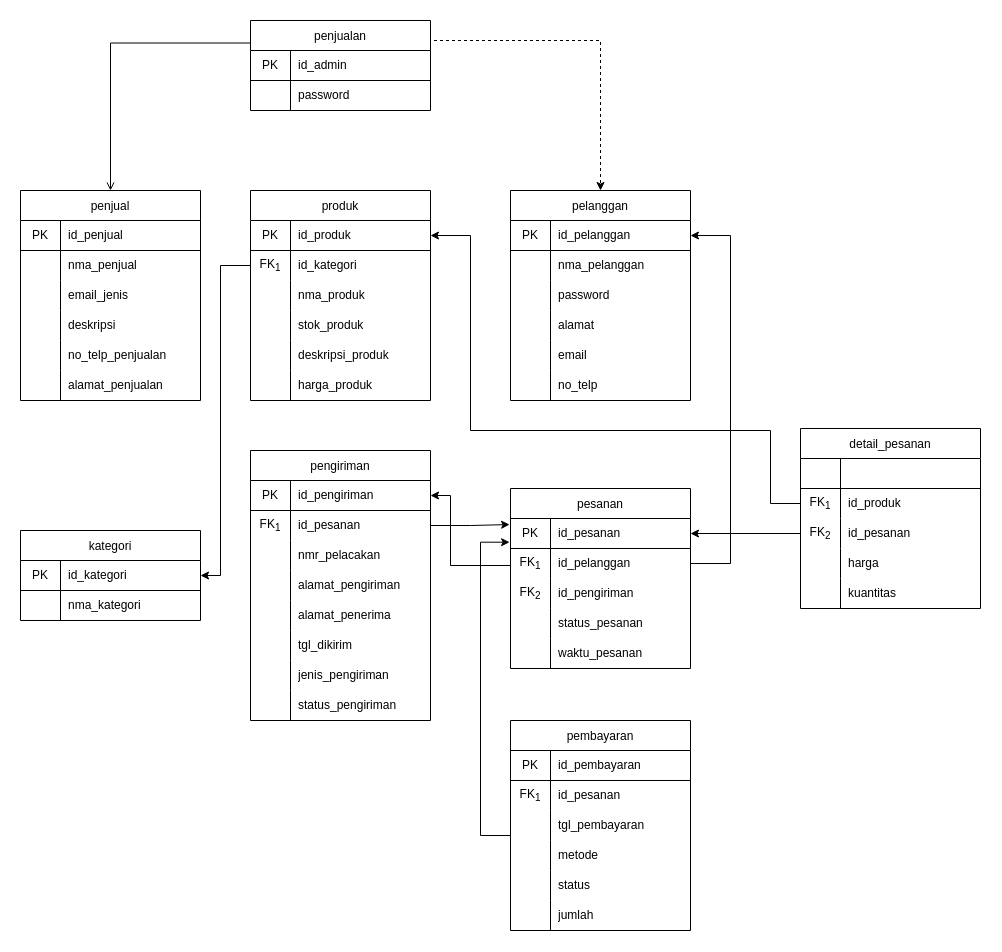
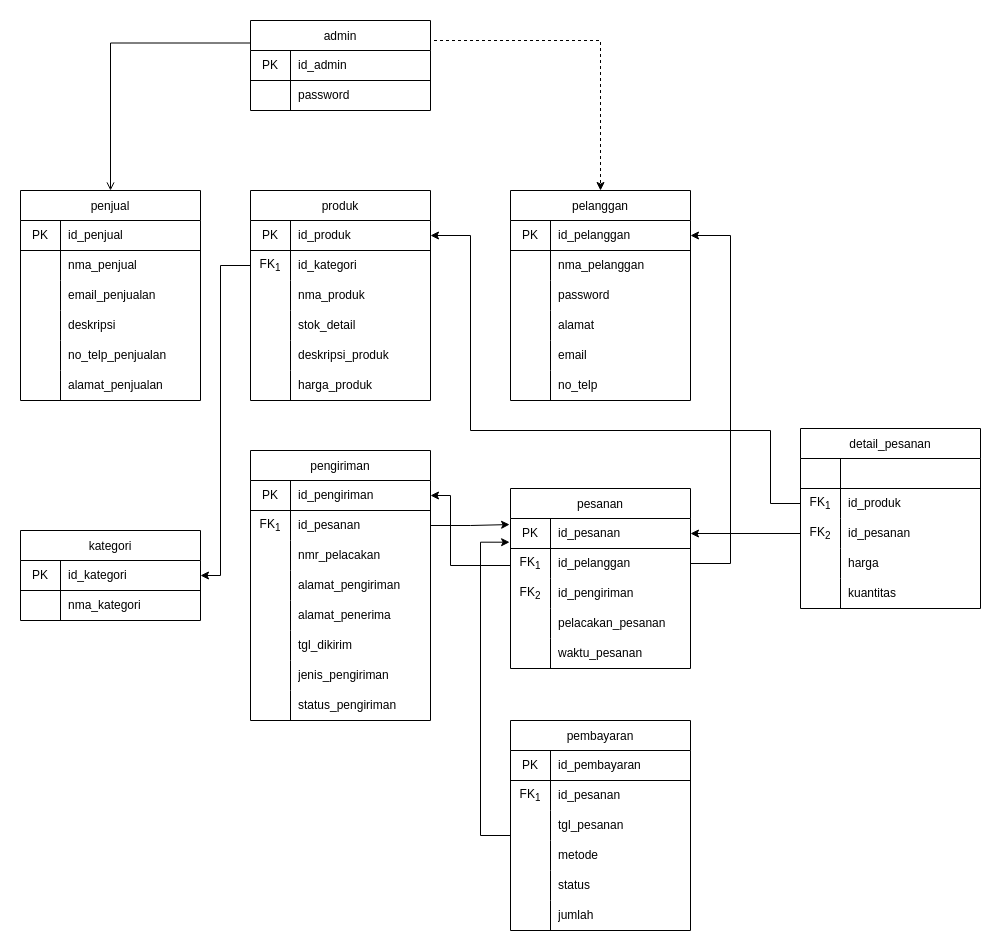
(340, 36) -> (340, 36)
(101, 296) -> (114, 296)
(335, 326) -> (332, 326)
(606, 624) -> (614, 624)
(604, 826) -> (594, 826)
